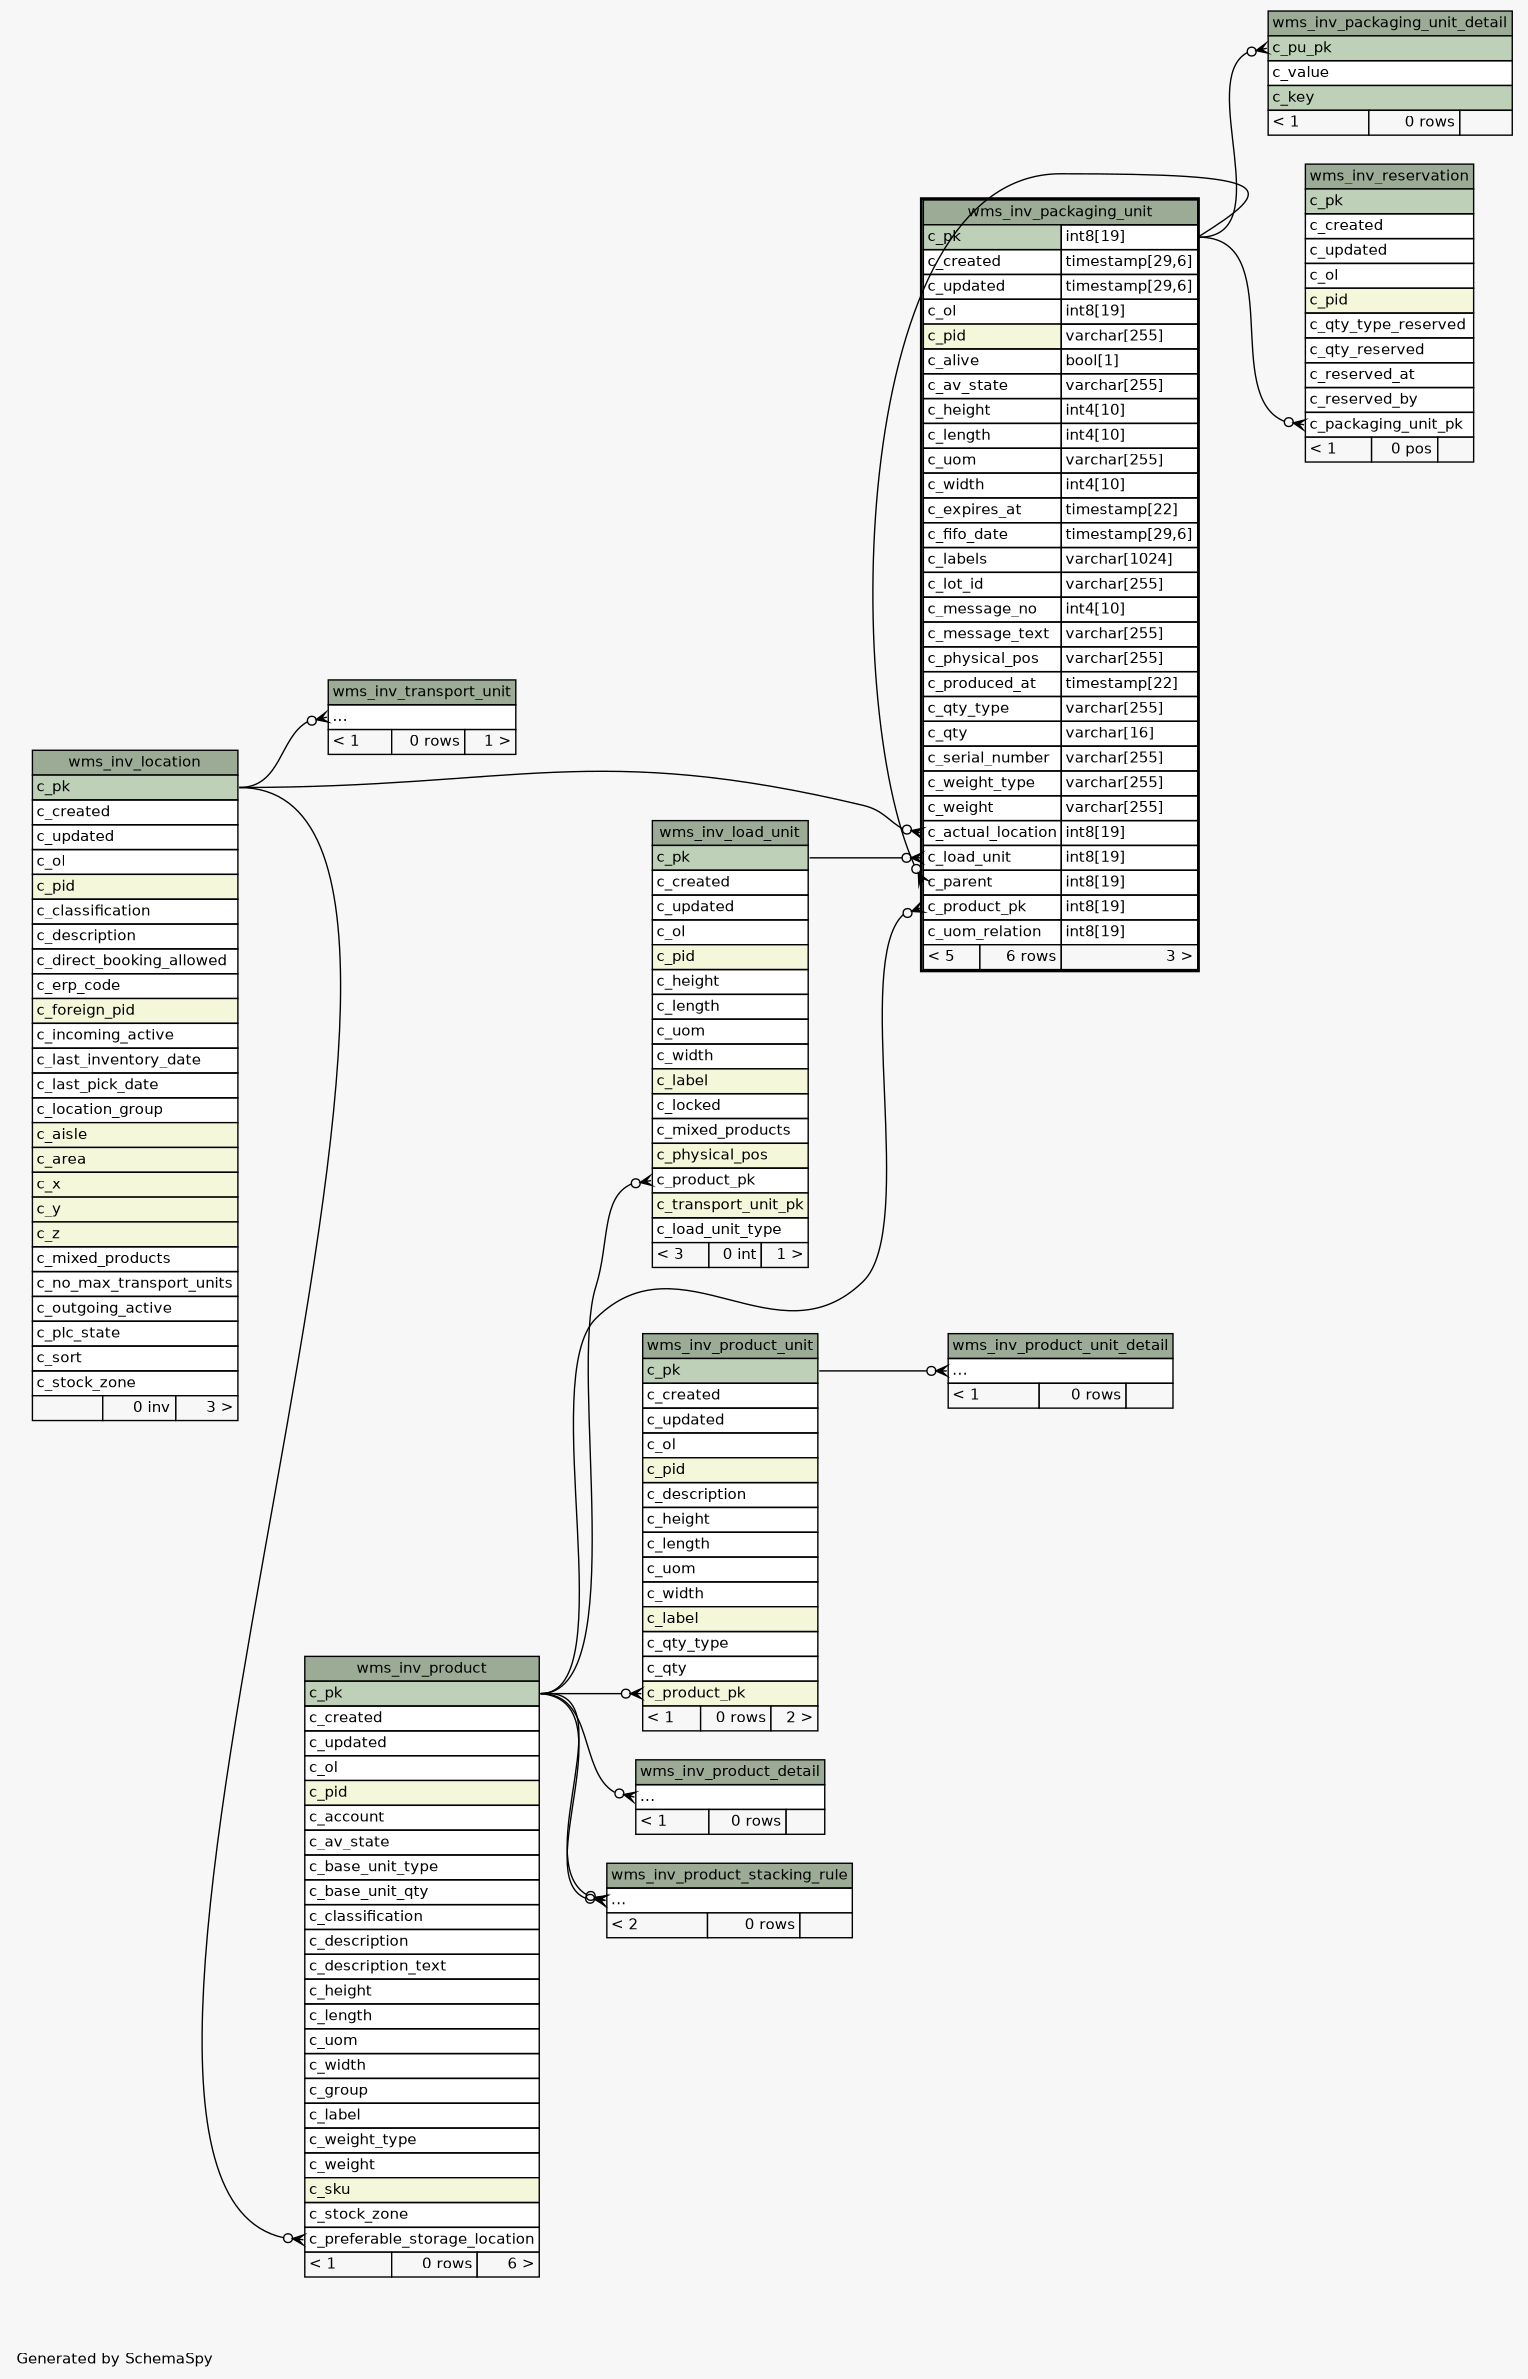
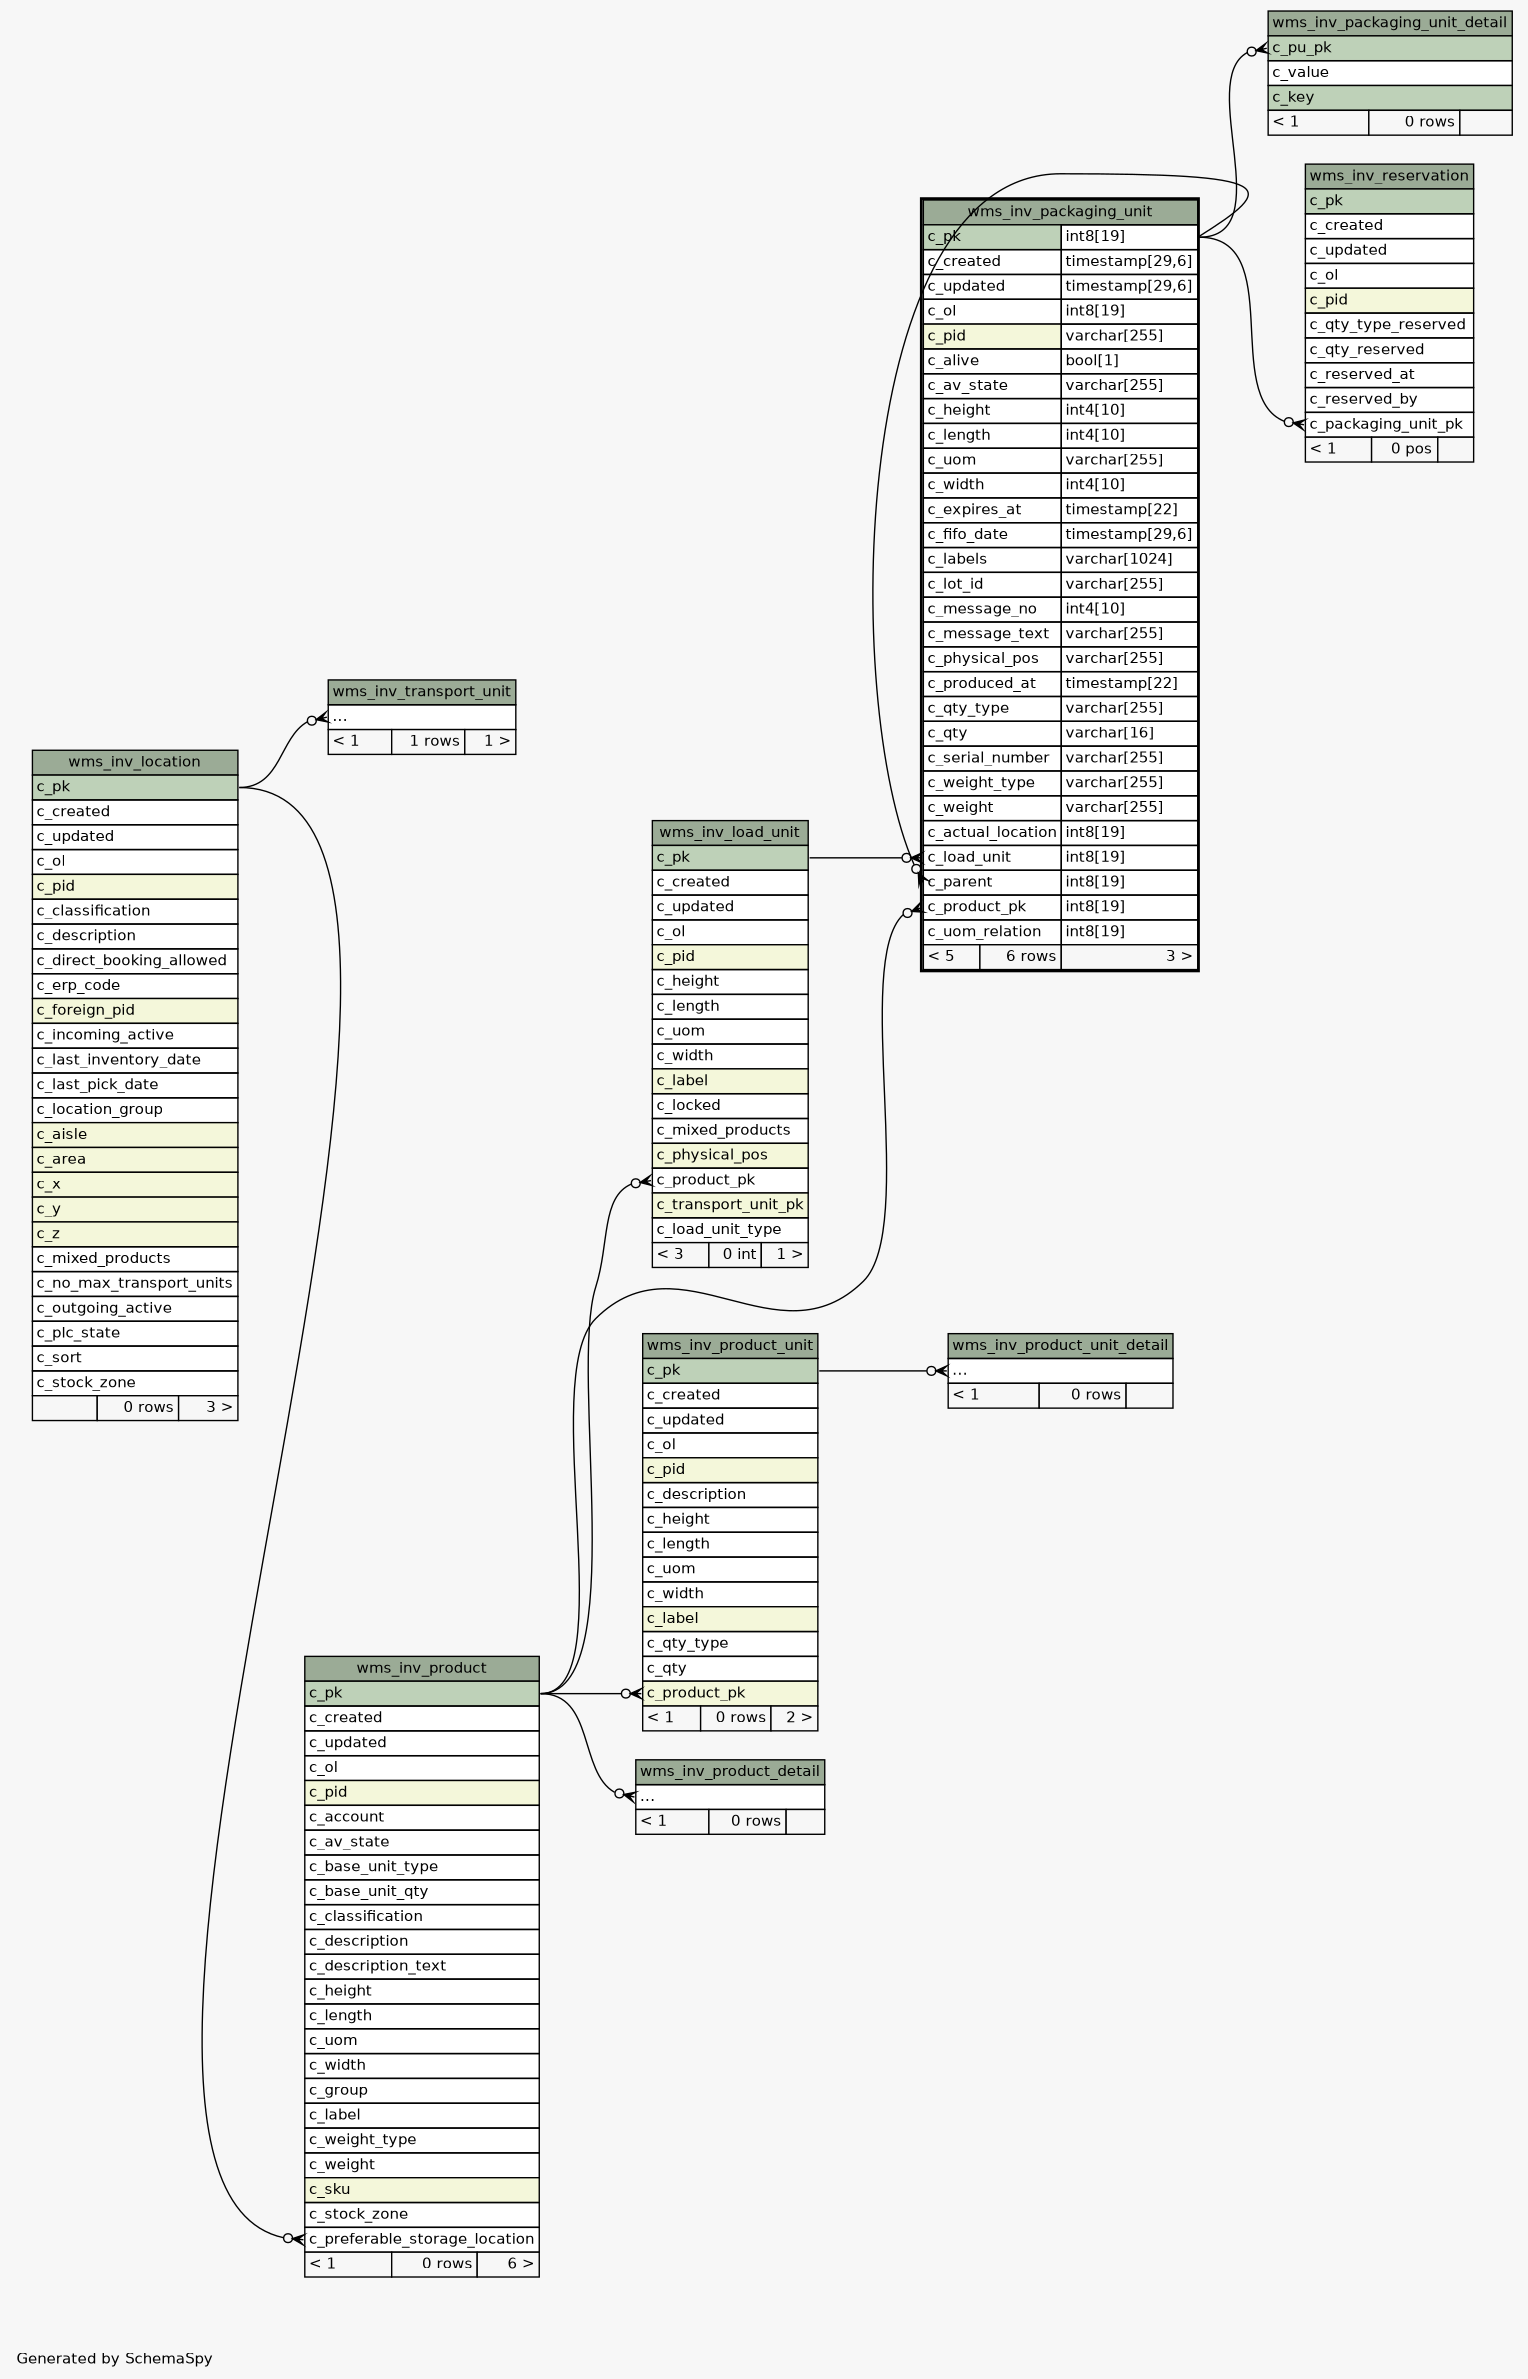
(435, 741) -> (435, 741)
(575, 772) -> none
(152, 1407) -> (149, 1407)
(730, 1900) -> none
